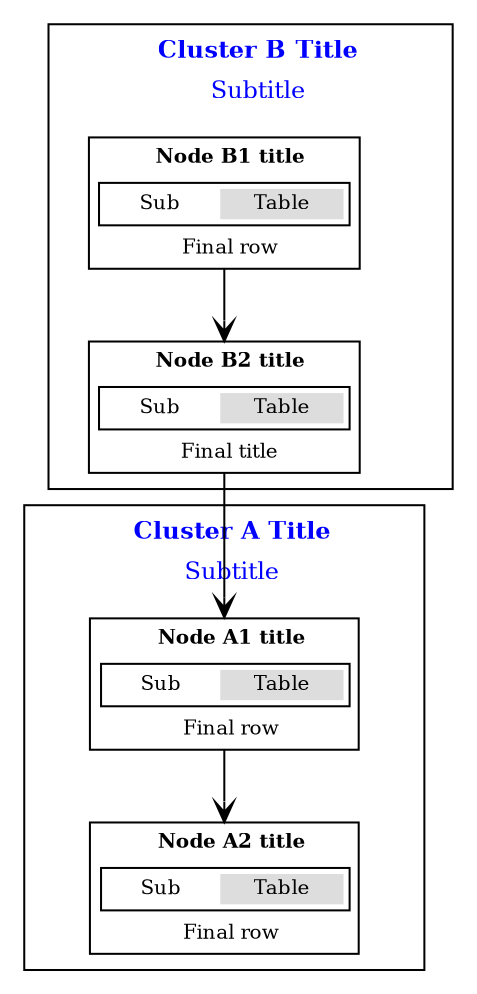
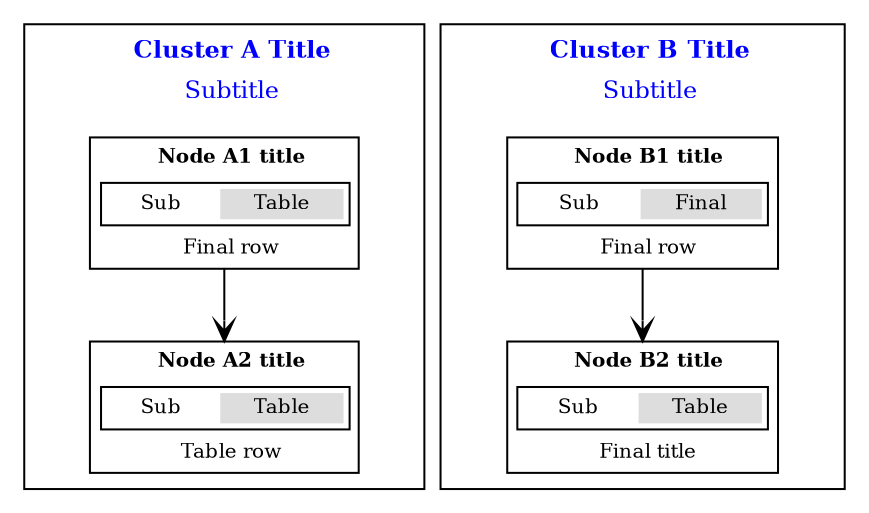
(282, 203) -> (701, 203)
(224, 535) -> none
(225, 933) -> (225, 452)
